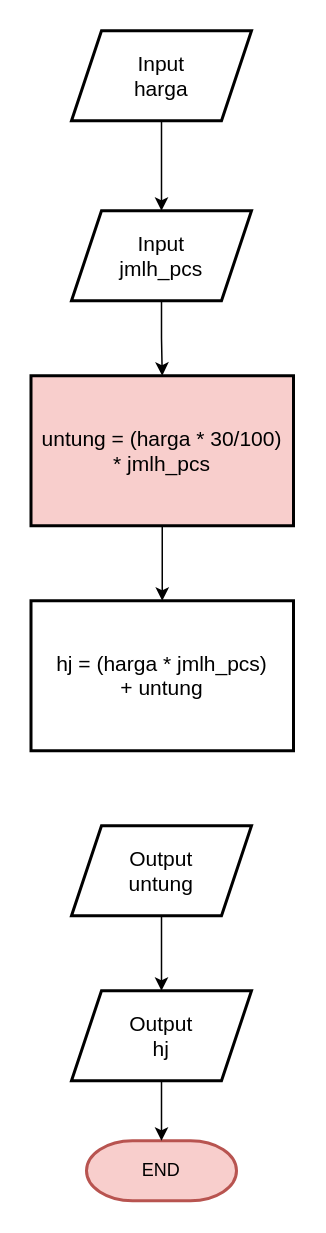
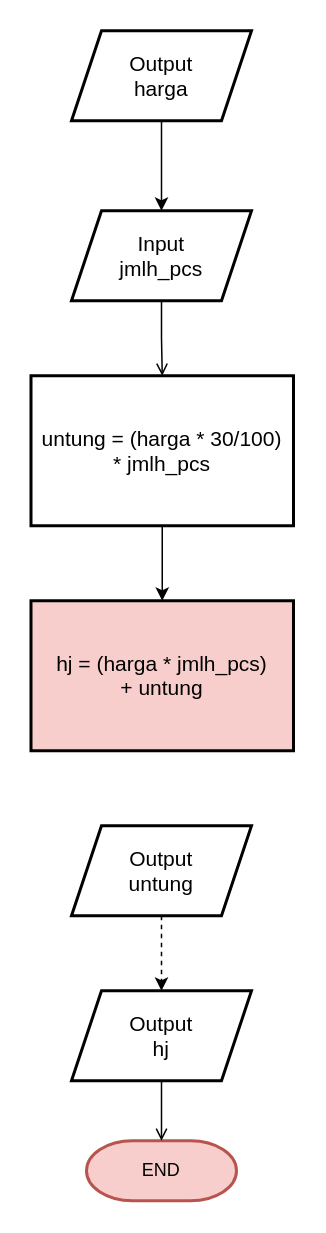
(161, 76) -> (161, 76)
(162, 364) -> (162, 366)
(162, 451) -> (162, 451)
(162, 676) -> (162, 676)
(161, 949) -> (161, 949)
(161, 1129) -> (161, 1131)
